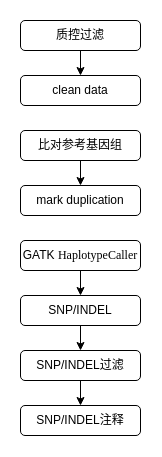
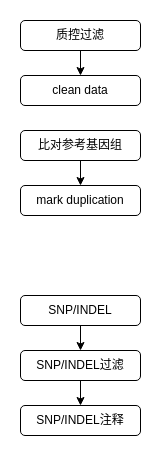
(81, 256) -> none
(81, 287) -> none
